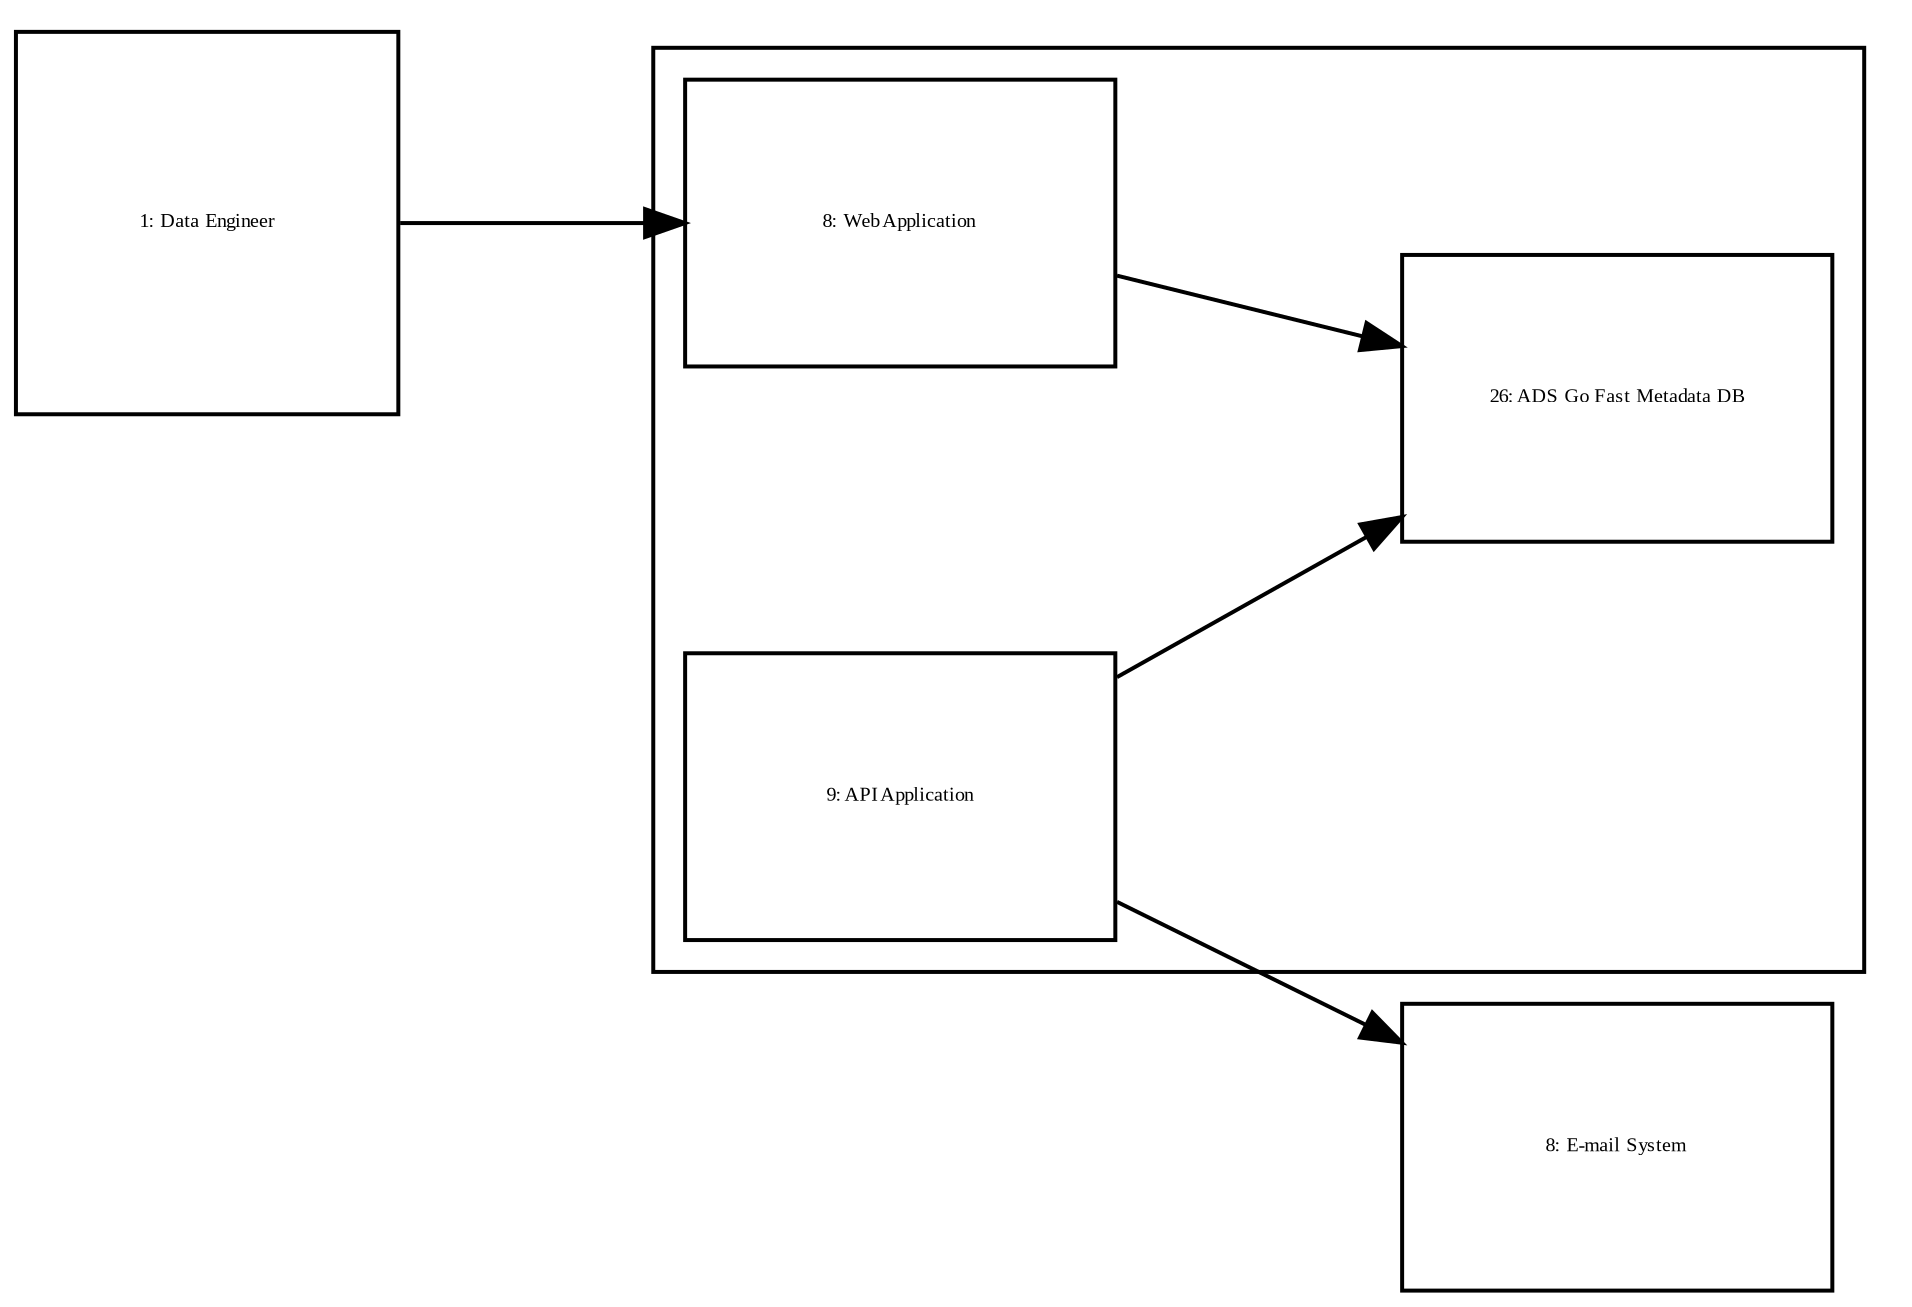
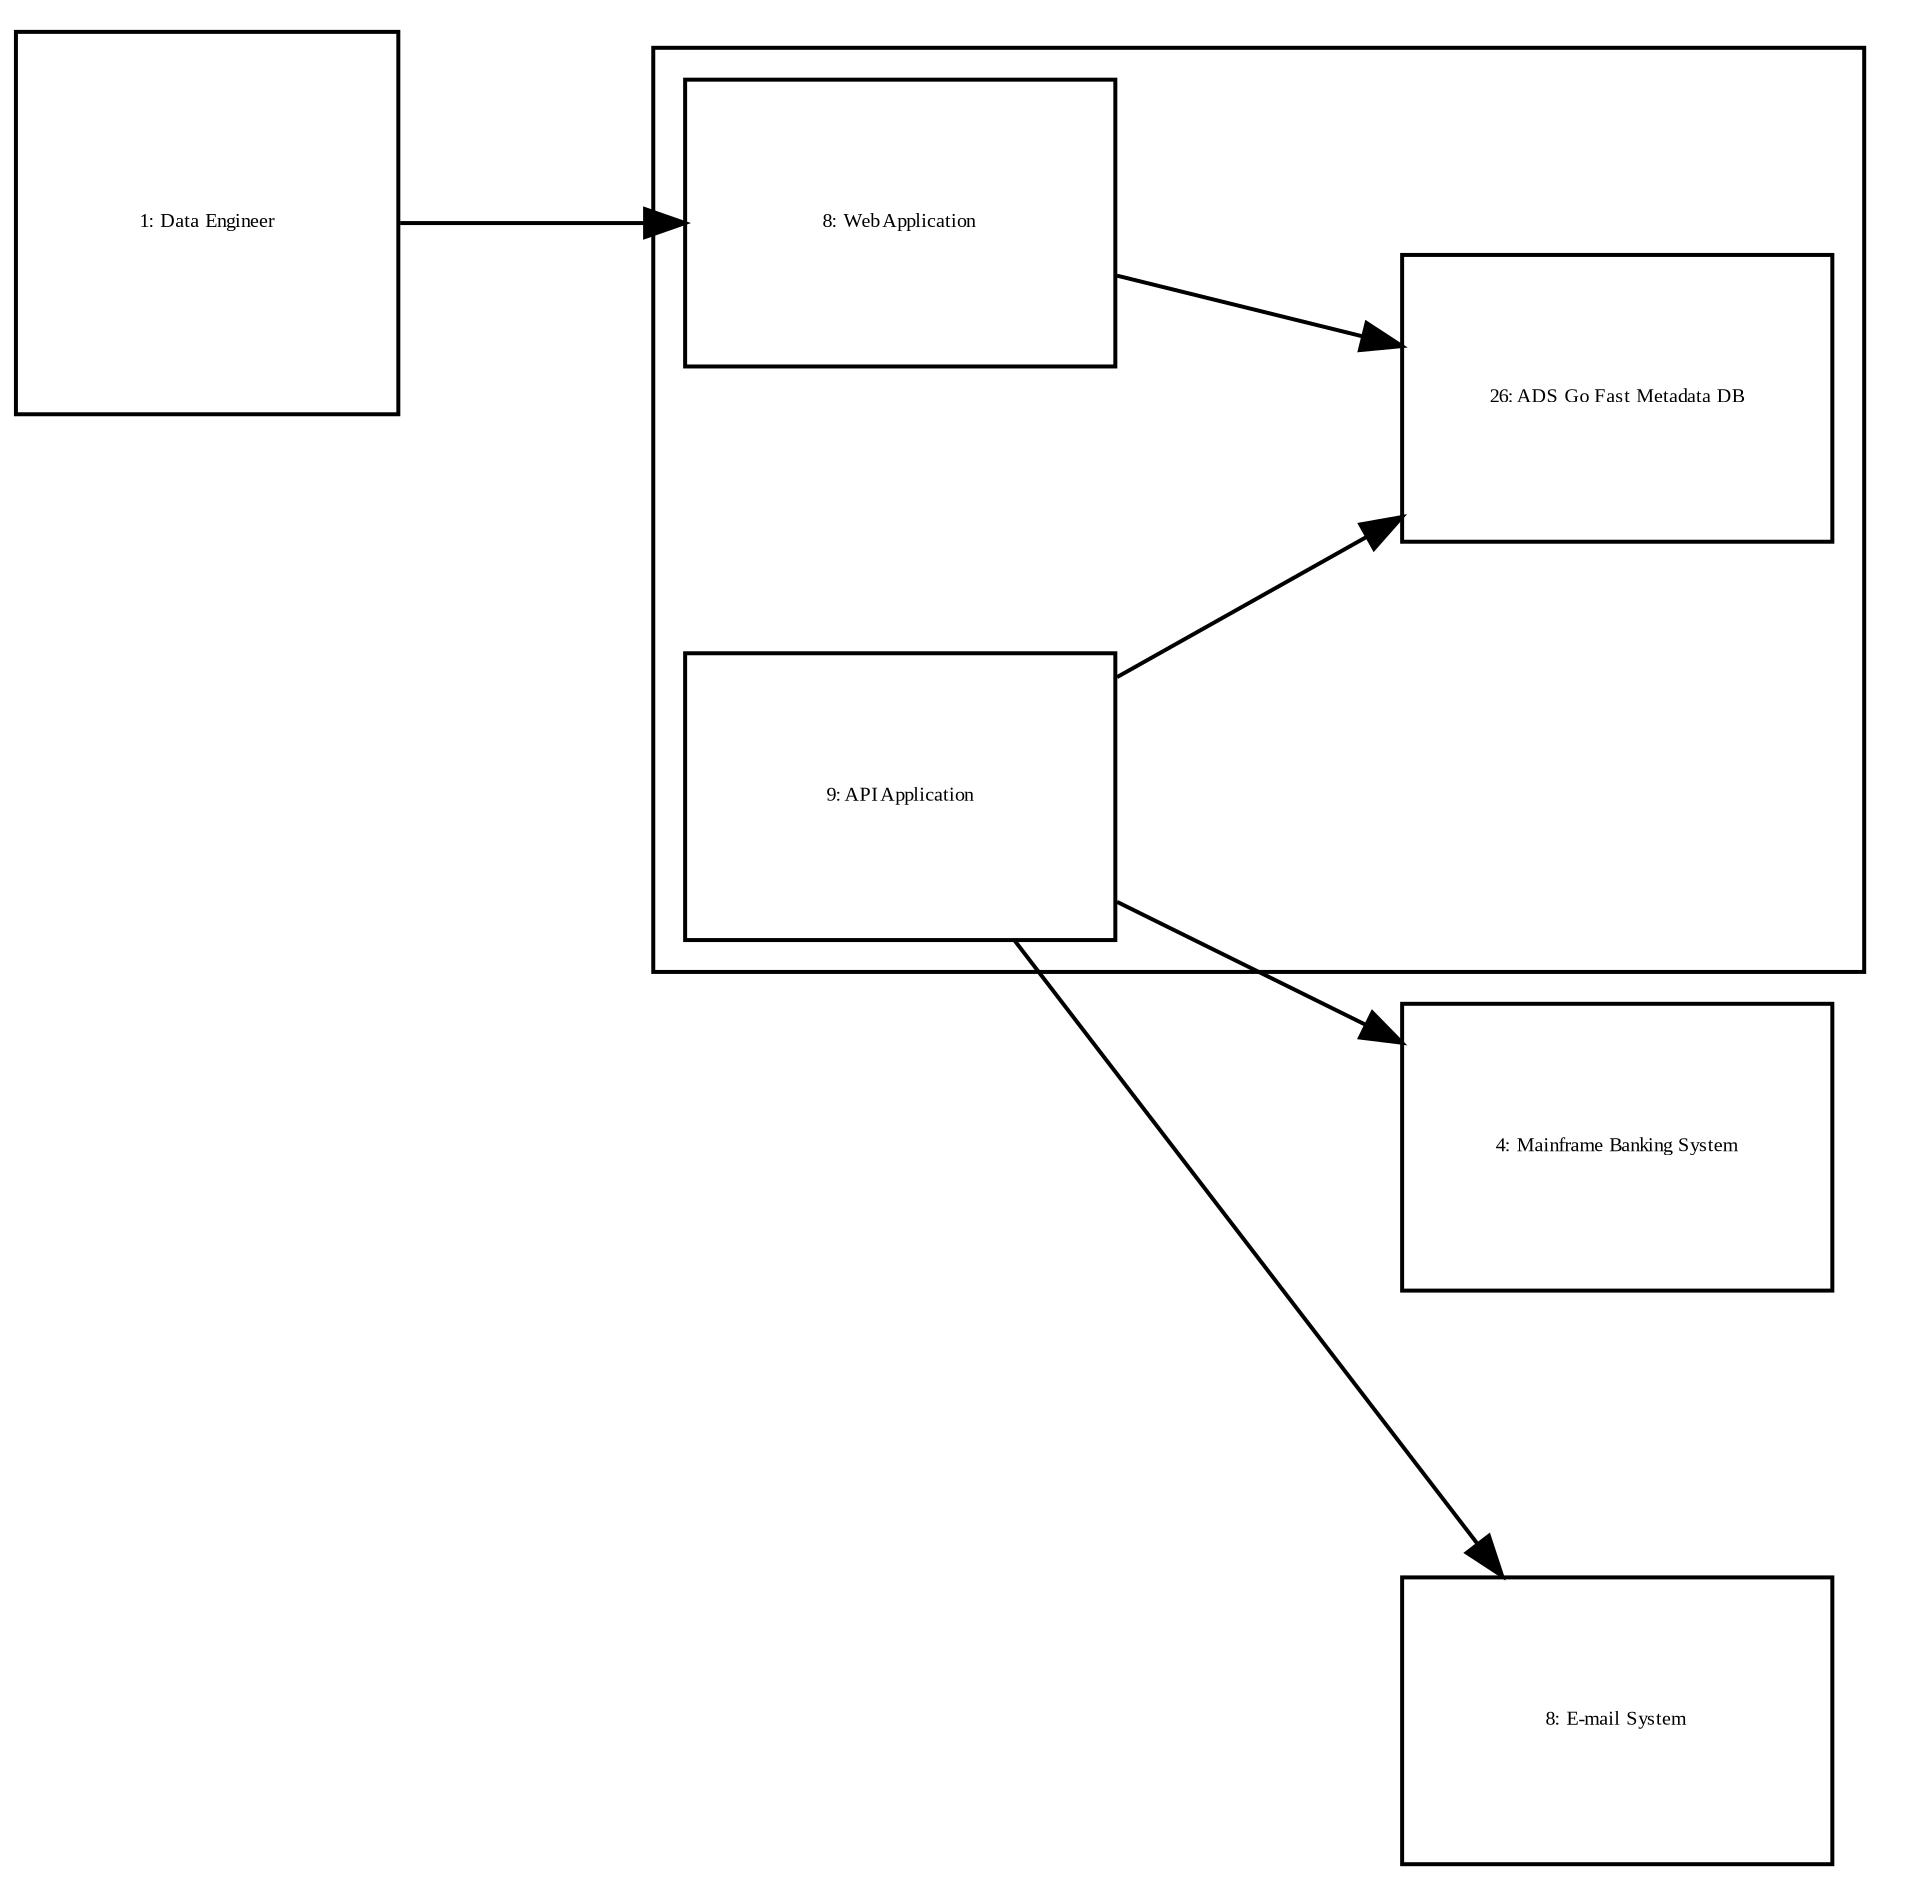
none -> (1617, 1147)
